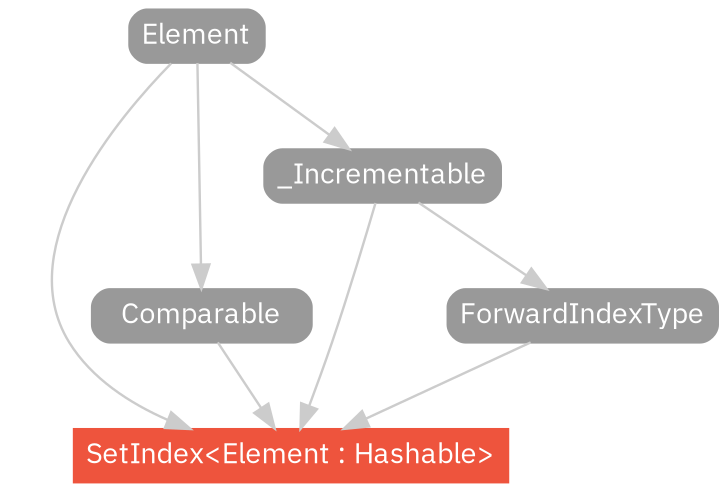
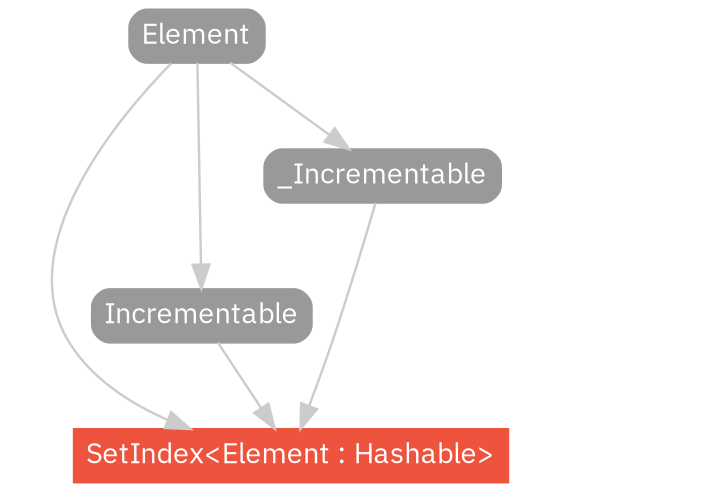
(202, 316) -> (202, 316)
(583, 316) -> none
